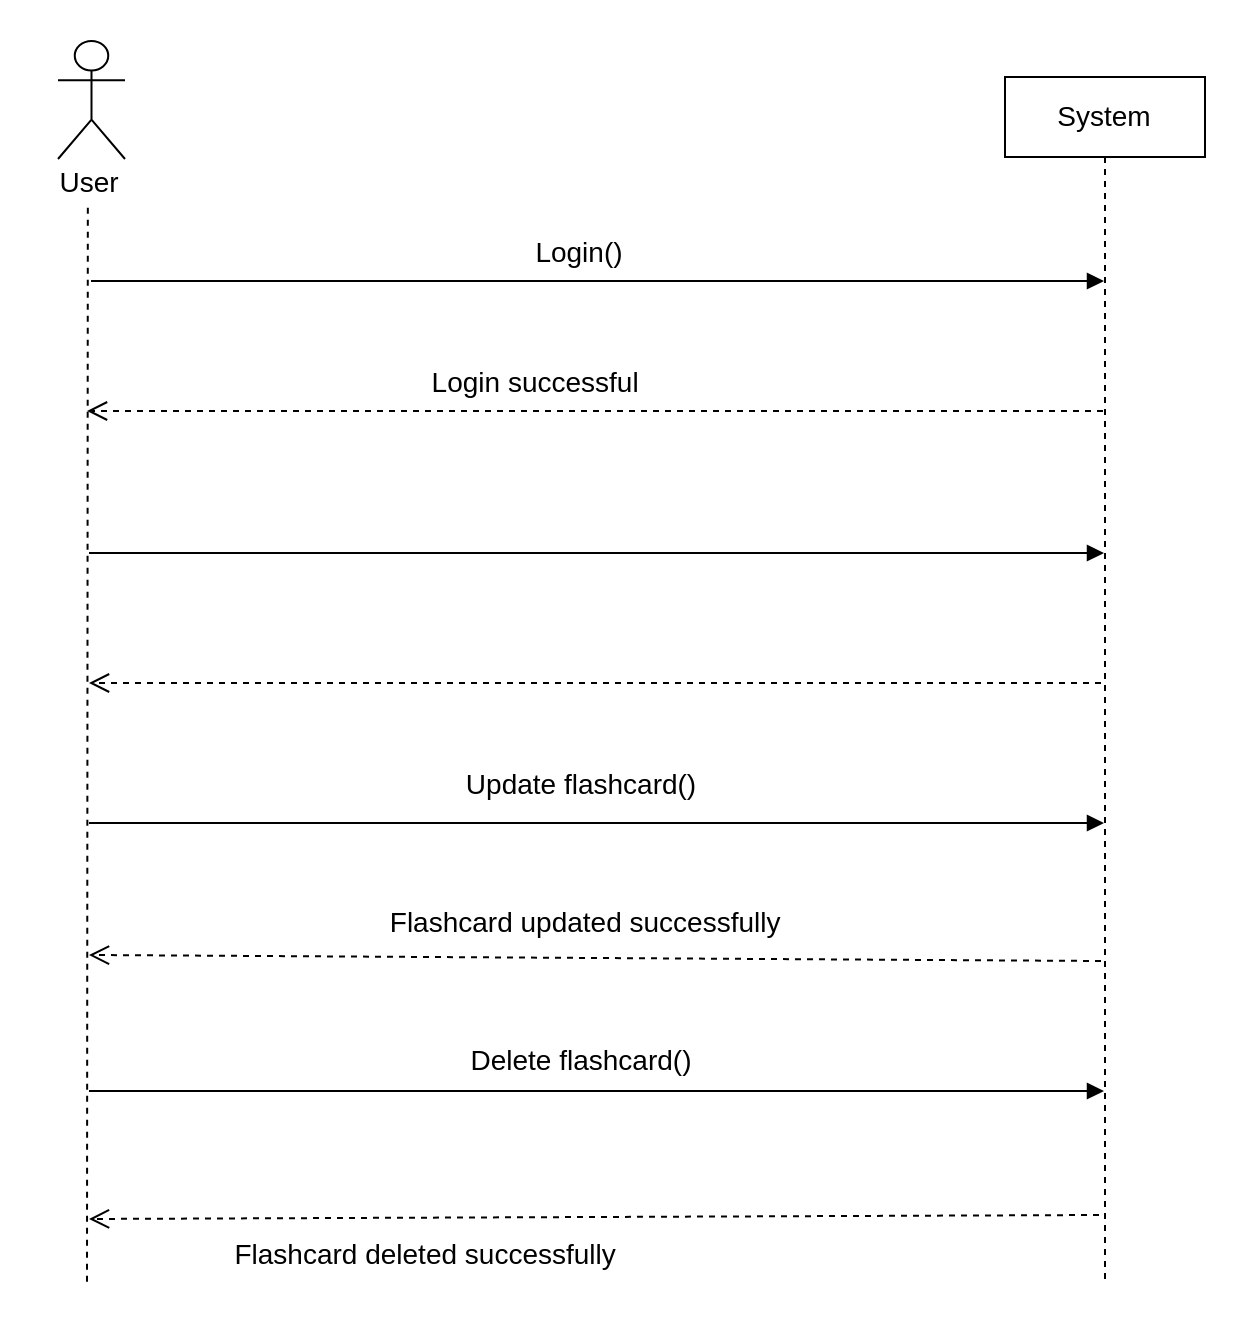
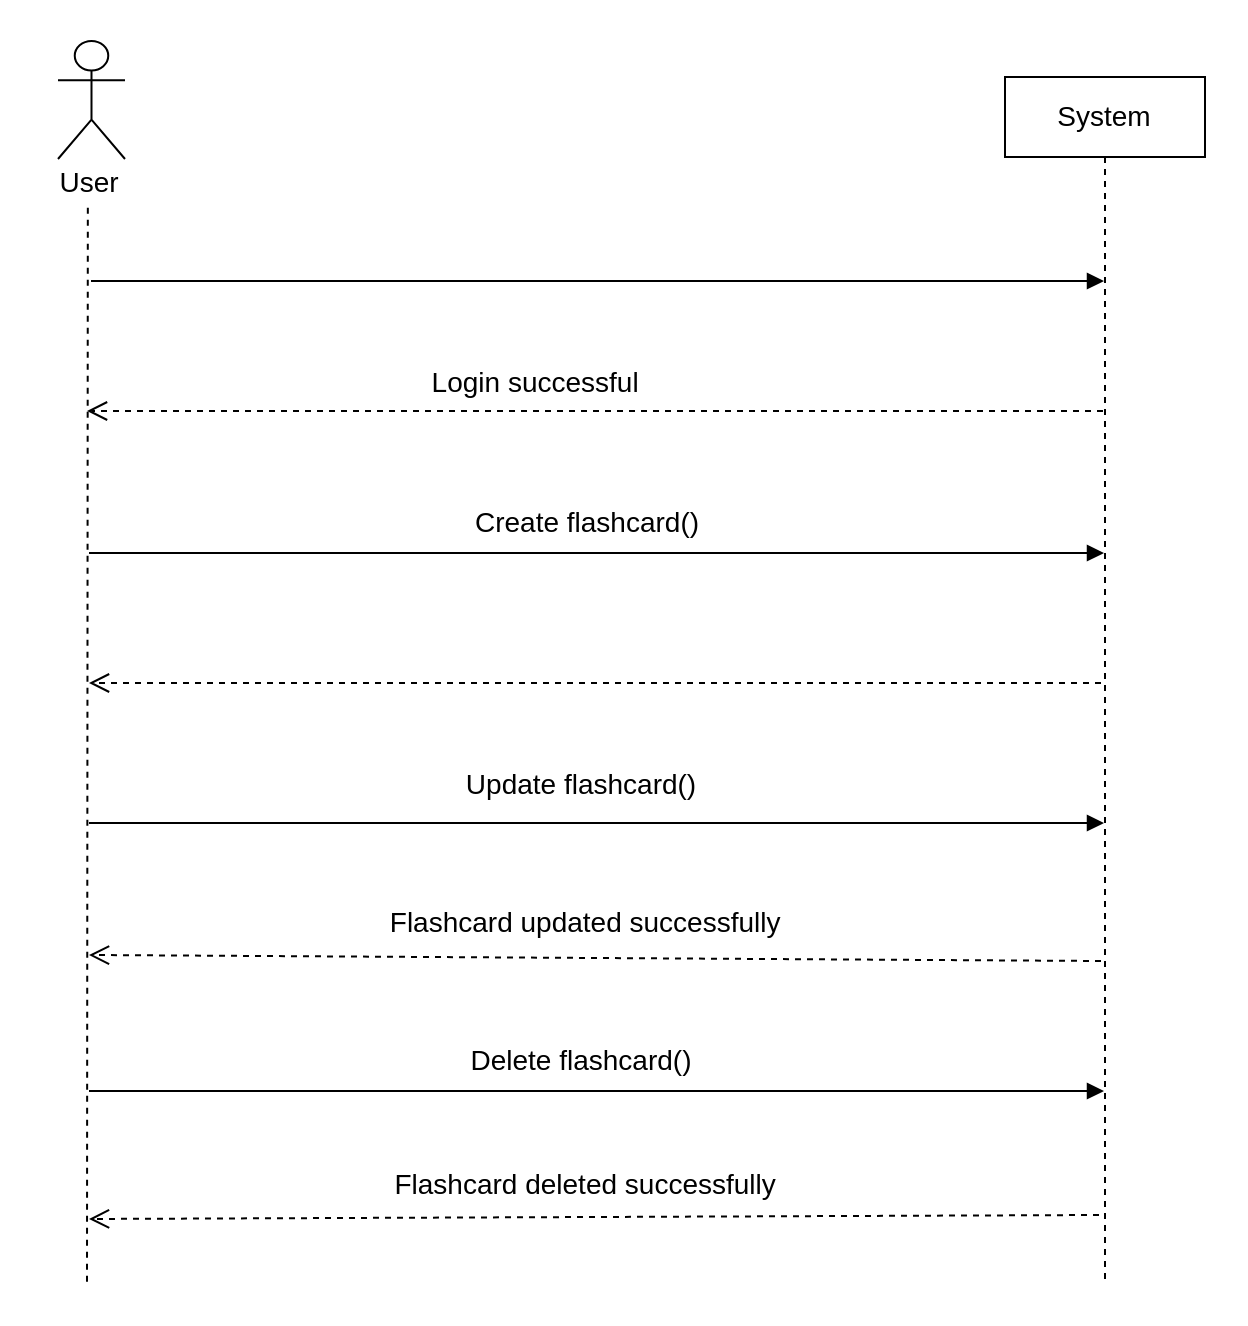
(578, 252) -> none
none -> (587, 522)
(428, 1254) -> (588, 1184)
